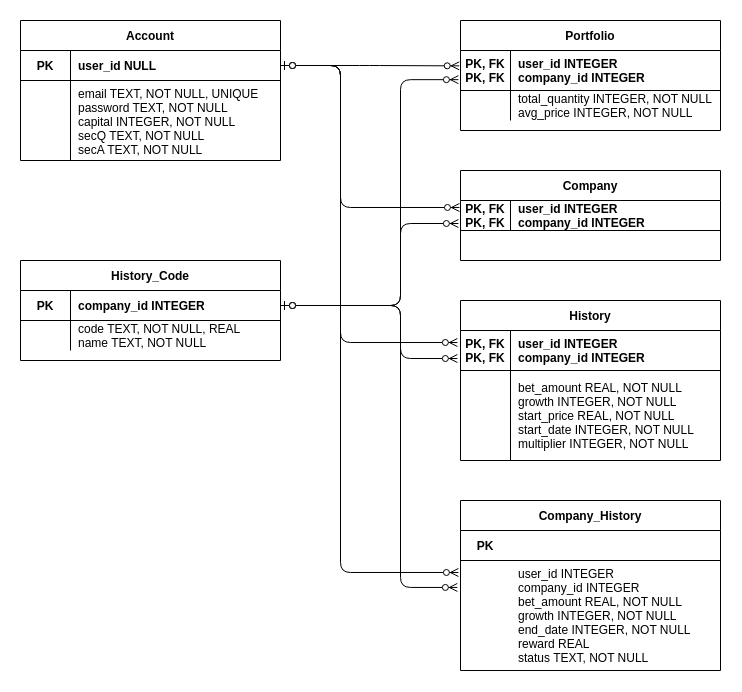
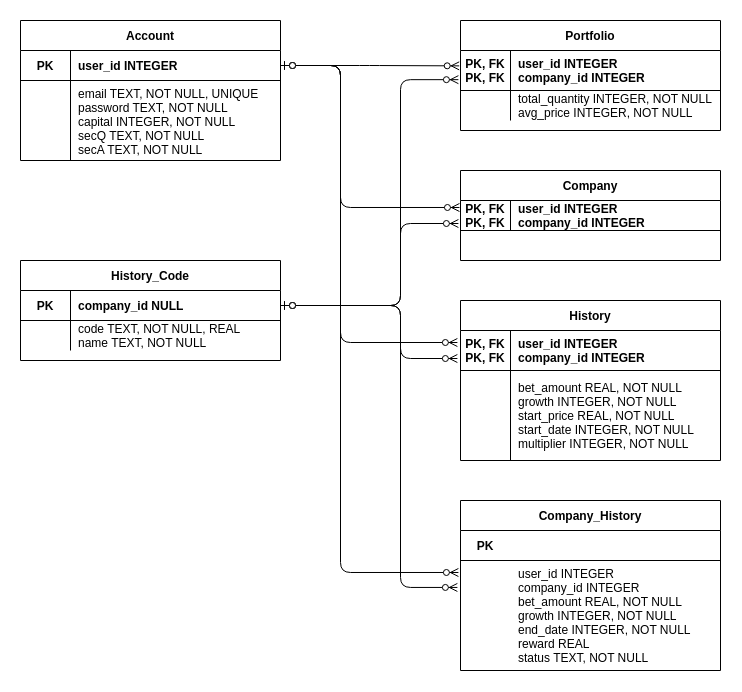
(115, 66) -> (125, 66)
(135, 306) -> (125, 306)
